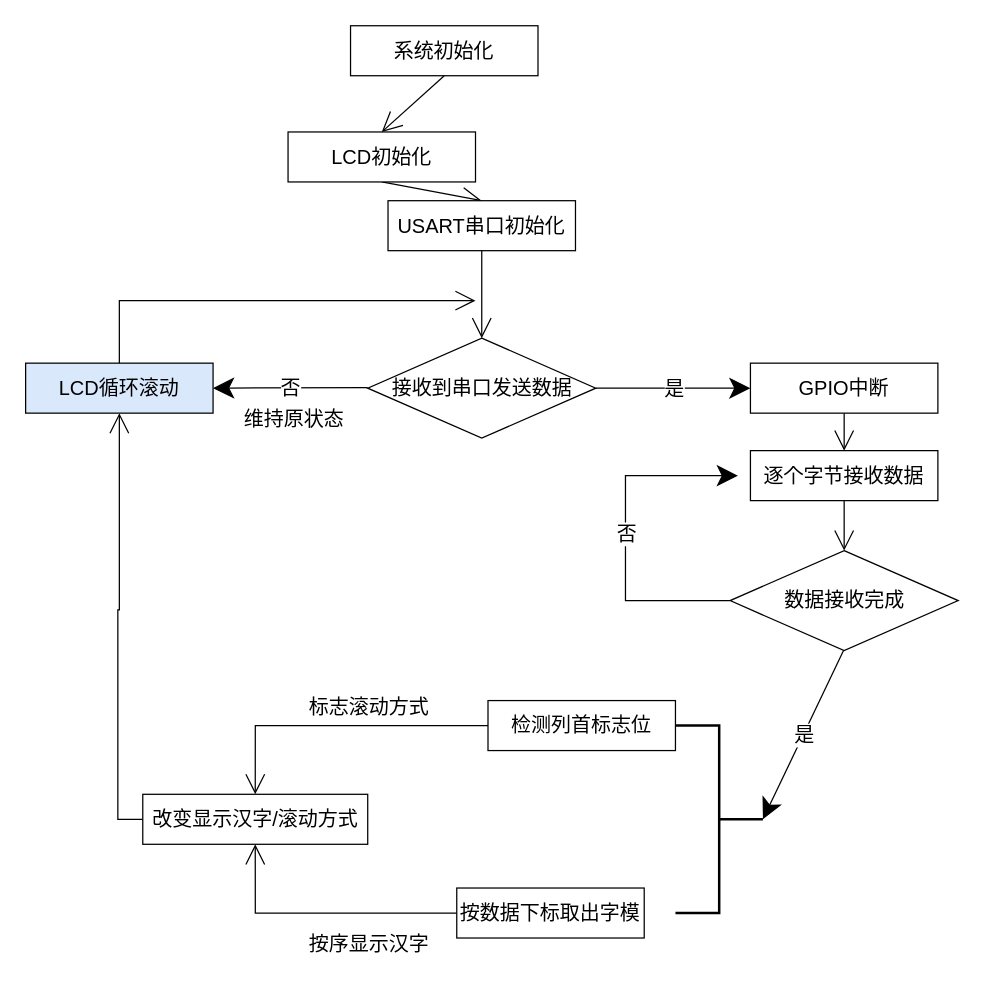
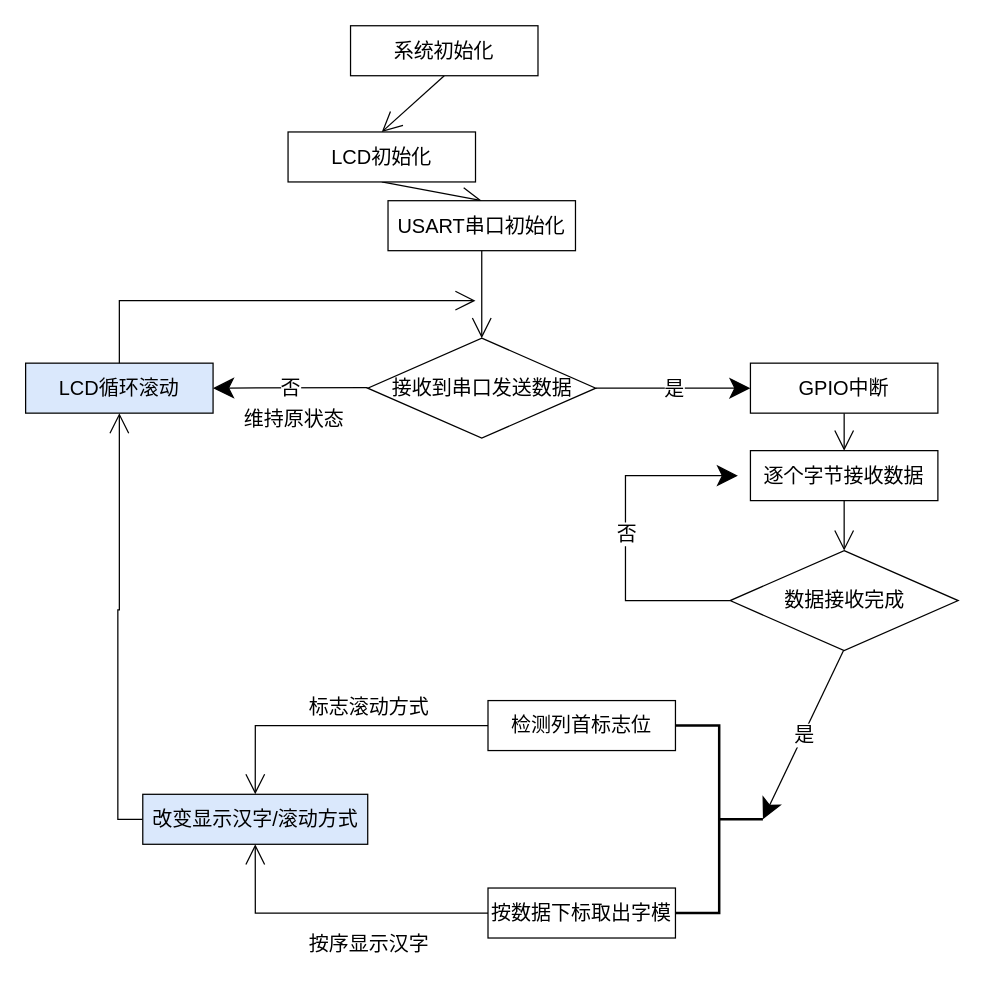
(255, 819) -> (255, 819)
(551, 913) -> (582, 913)
